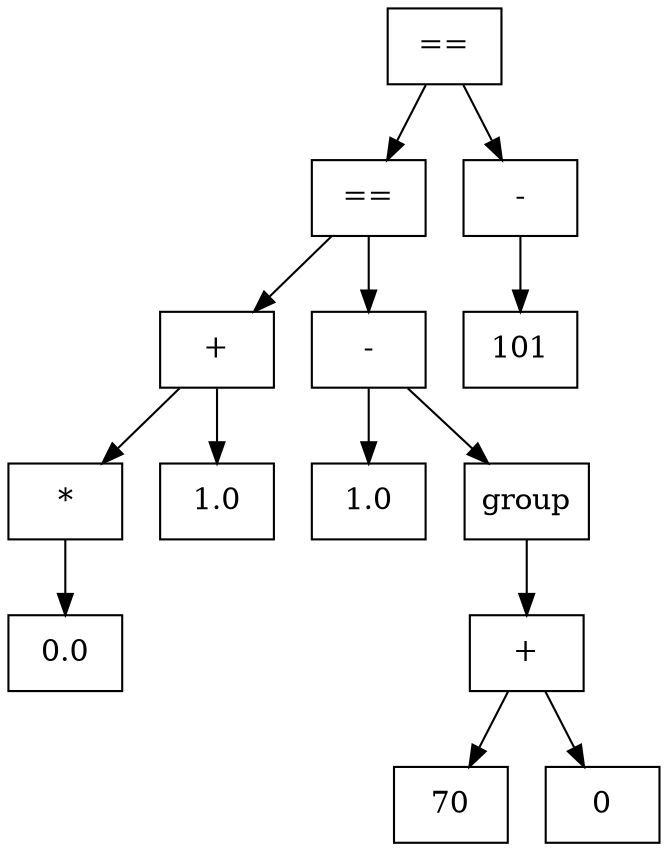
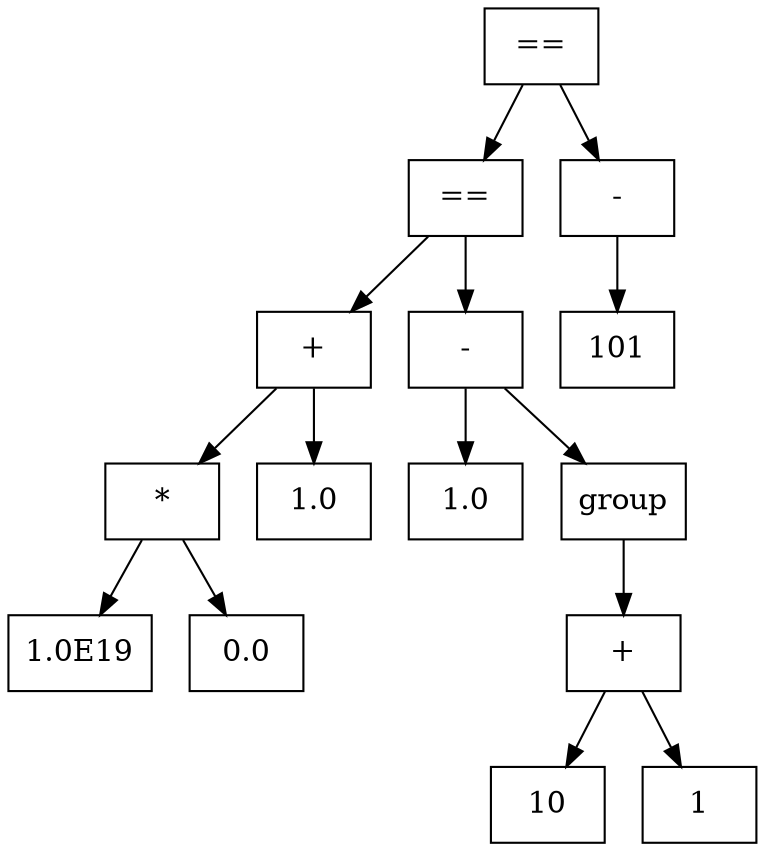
none -> (80, 653)
(451, 805) -> (548, 805)
(603, 805) -> (700, 805)
